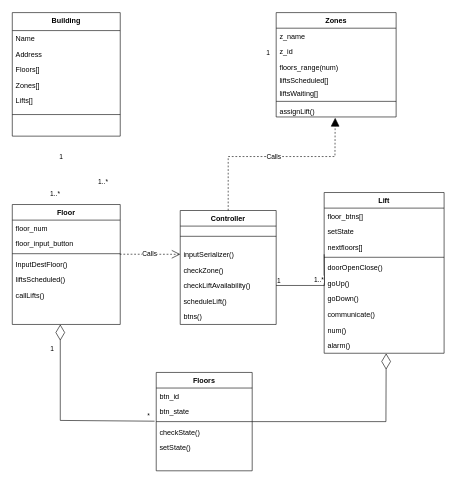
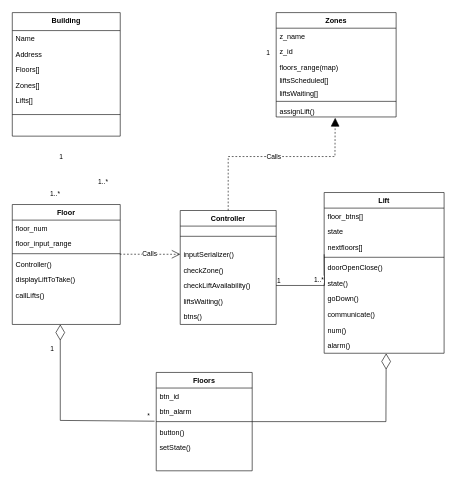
(313, 67) -> (313, 67)
(344, 232) -> (338, 232)
(50, 244) -> (48, 244)
(47, 264) -> (38, 264)
(45, 280) -> (51, 280)
(340, 283) -> (342, 283)
(210, 301) -> (208, 301)
(178, 412) -> (177, 412)
(184, 432) -> (176, 432)
